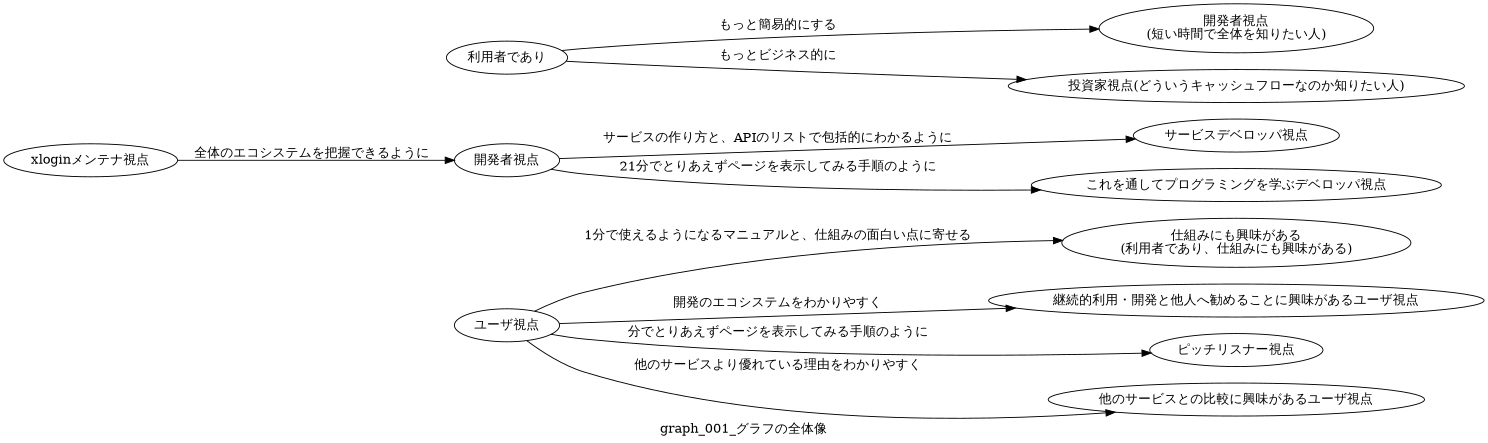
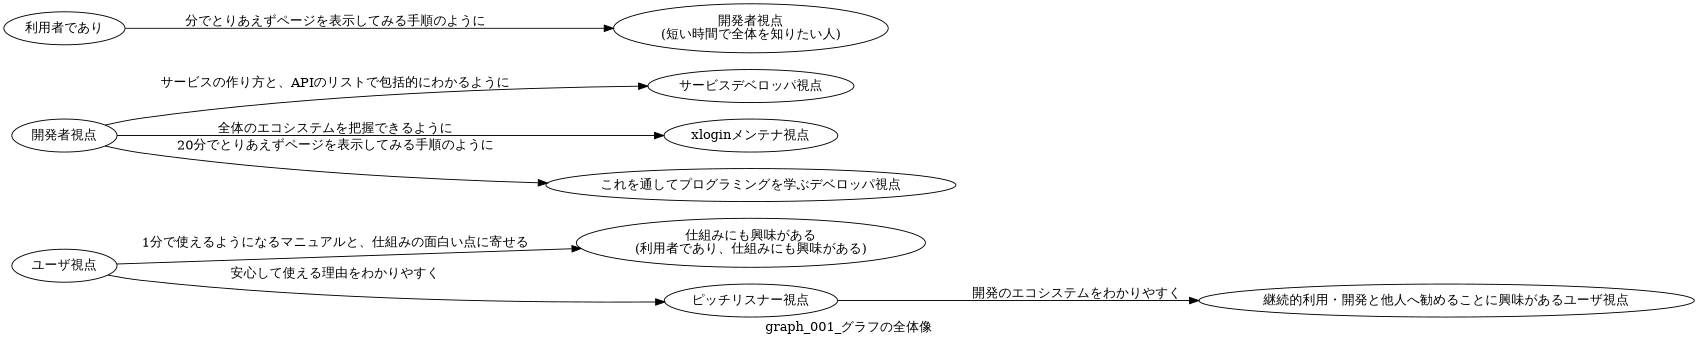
(778, 25) -> (336, 21)
(1236, 86) -> none
(311, 160) -> (386, 136)
(778, 167) -> (336, 146)
(783, 316) -> (1014, 301)
(778, 332) -> (336, 274)
(1236, 400) -> none
